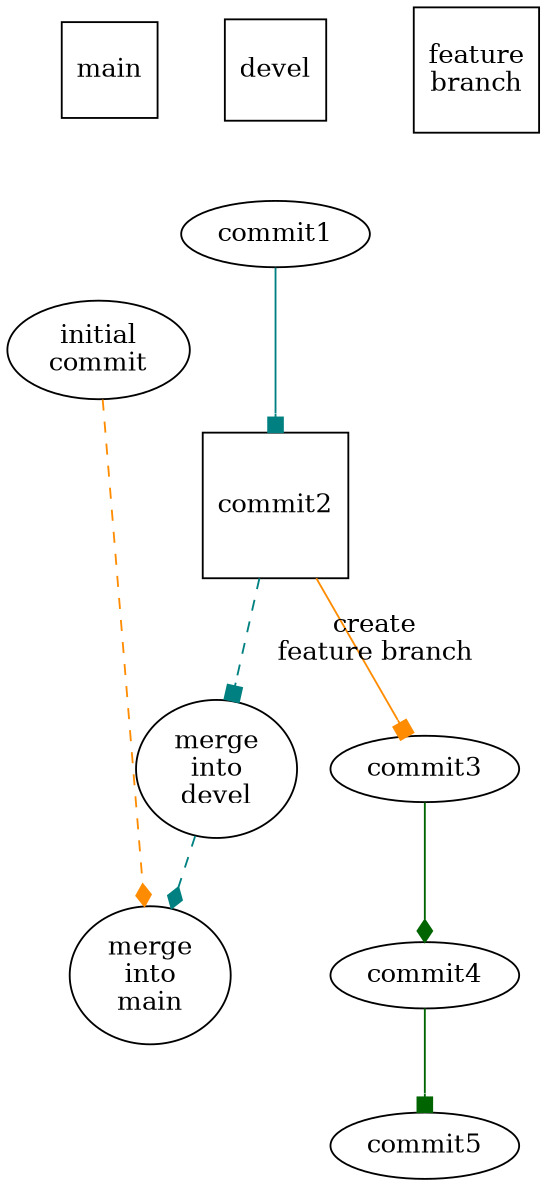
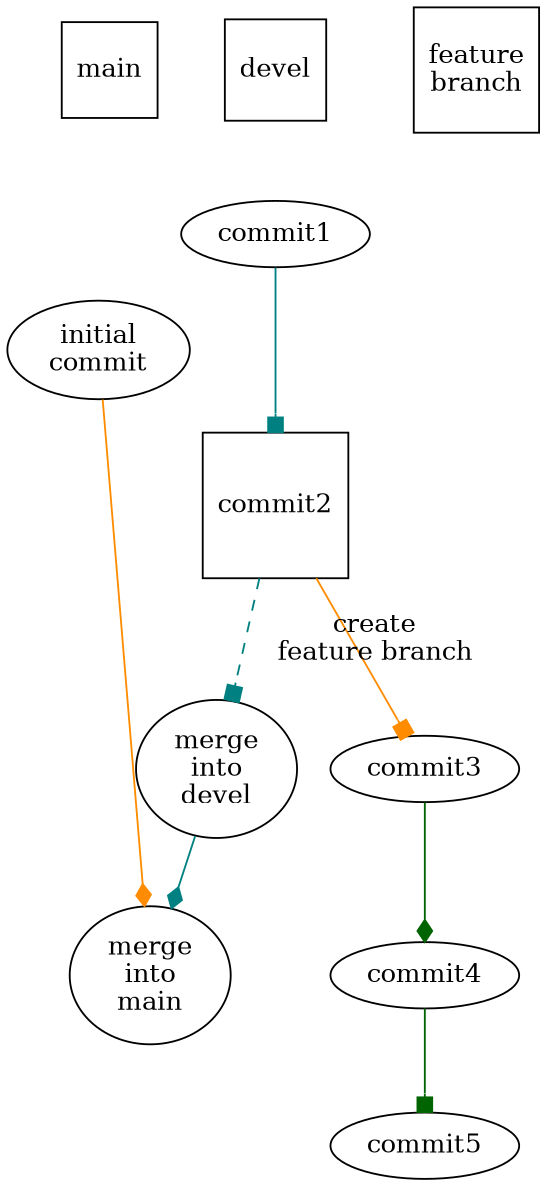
(123, 642) -> (123, 642)
(187, 862) -> (187, 862)
